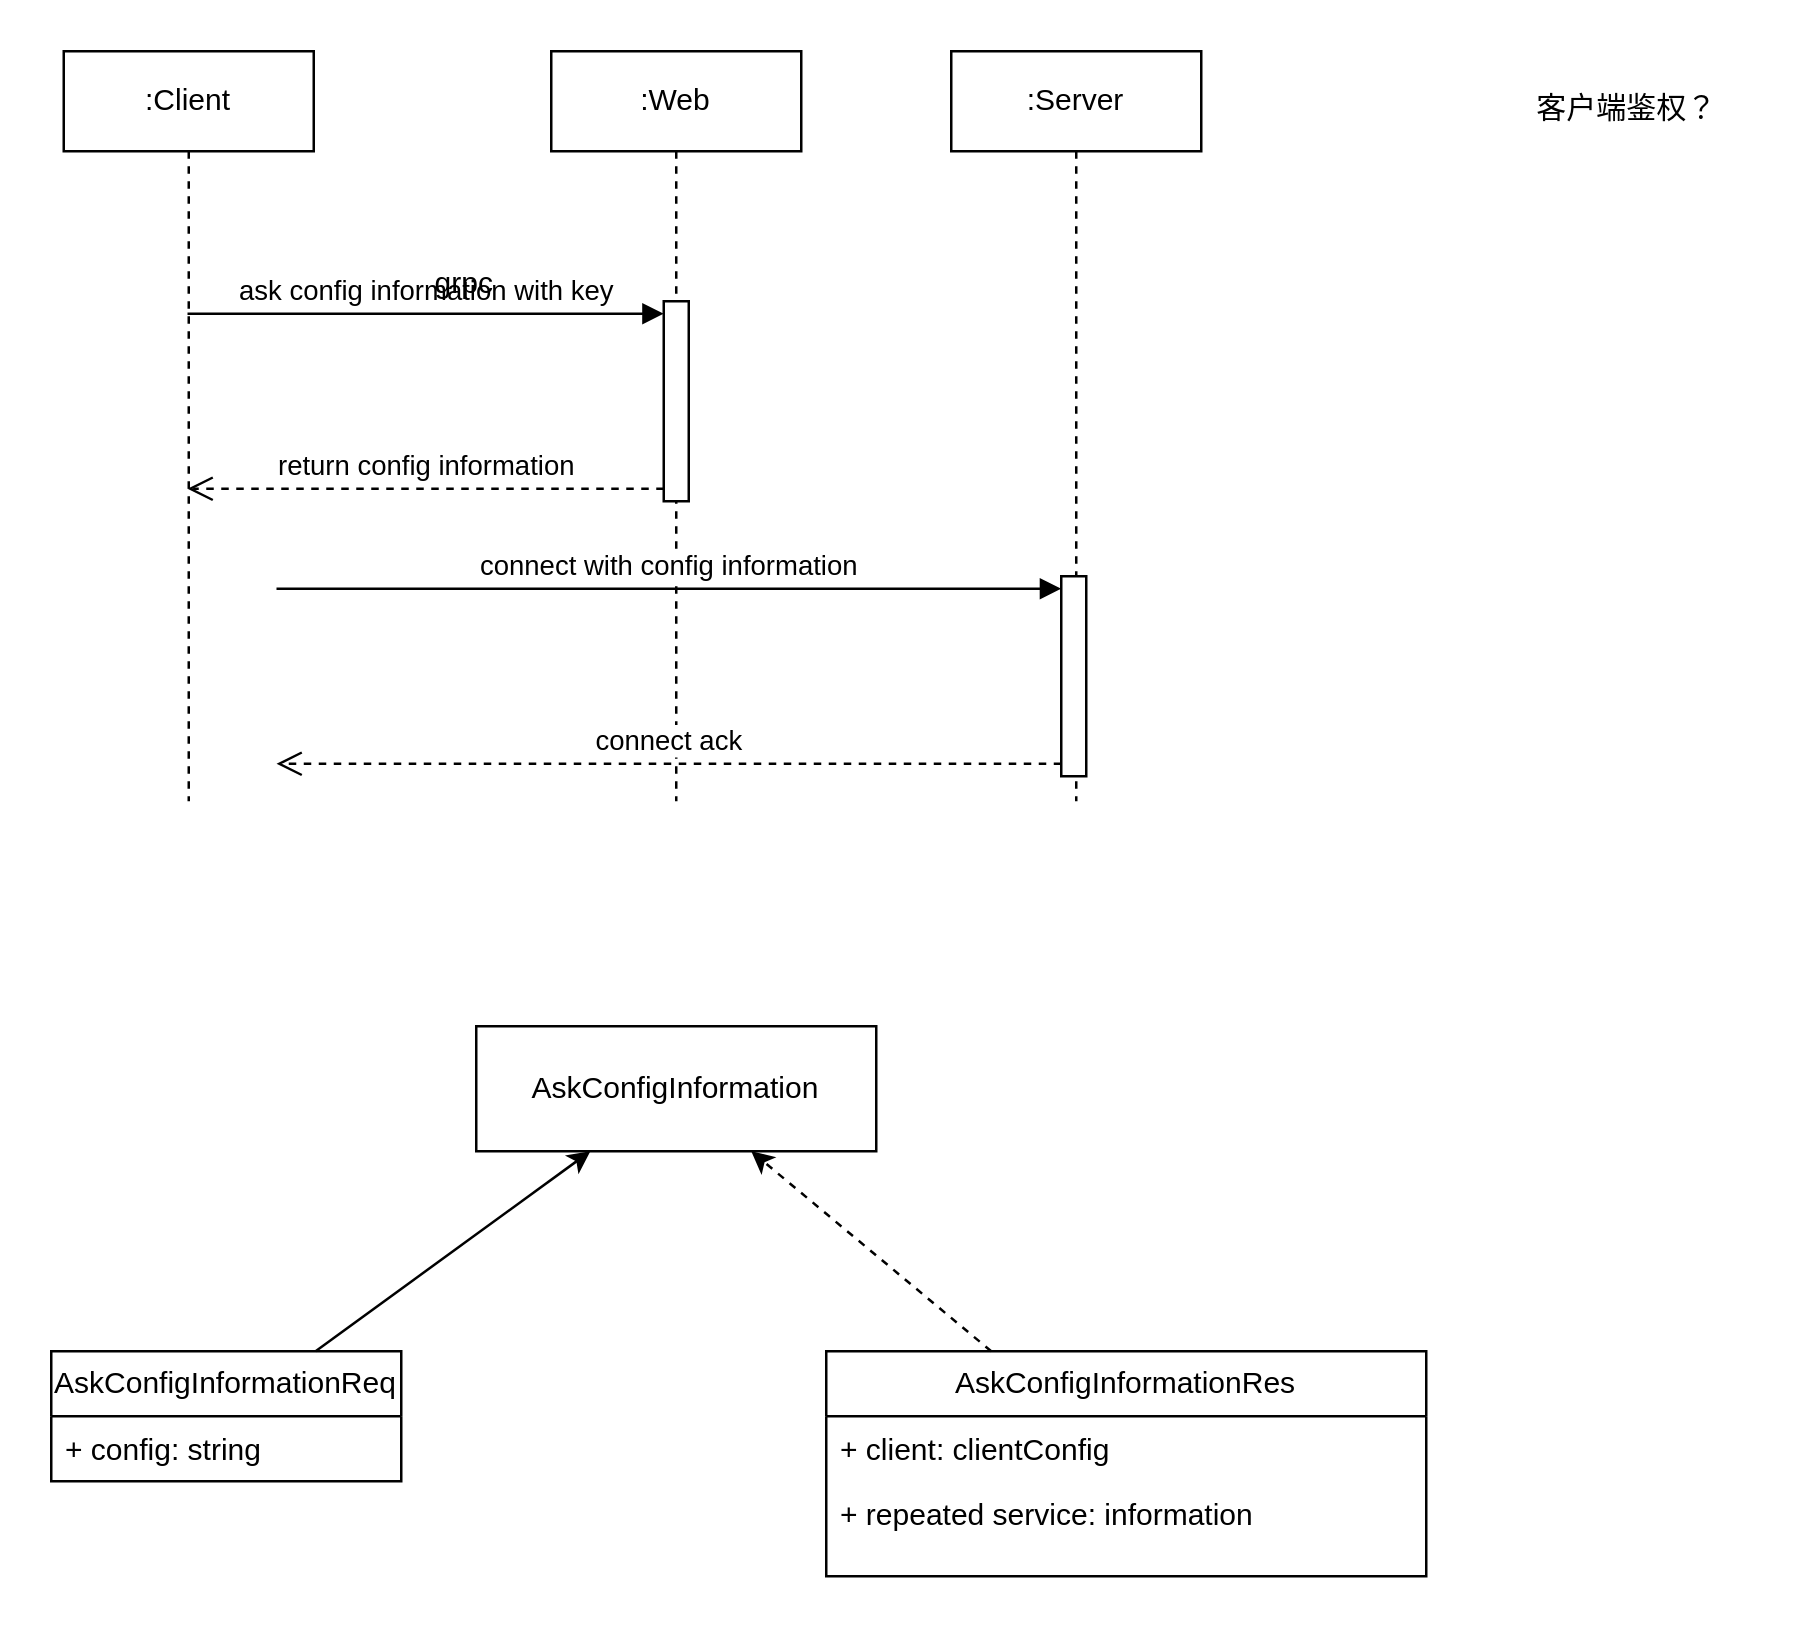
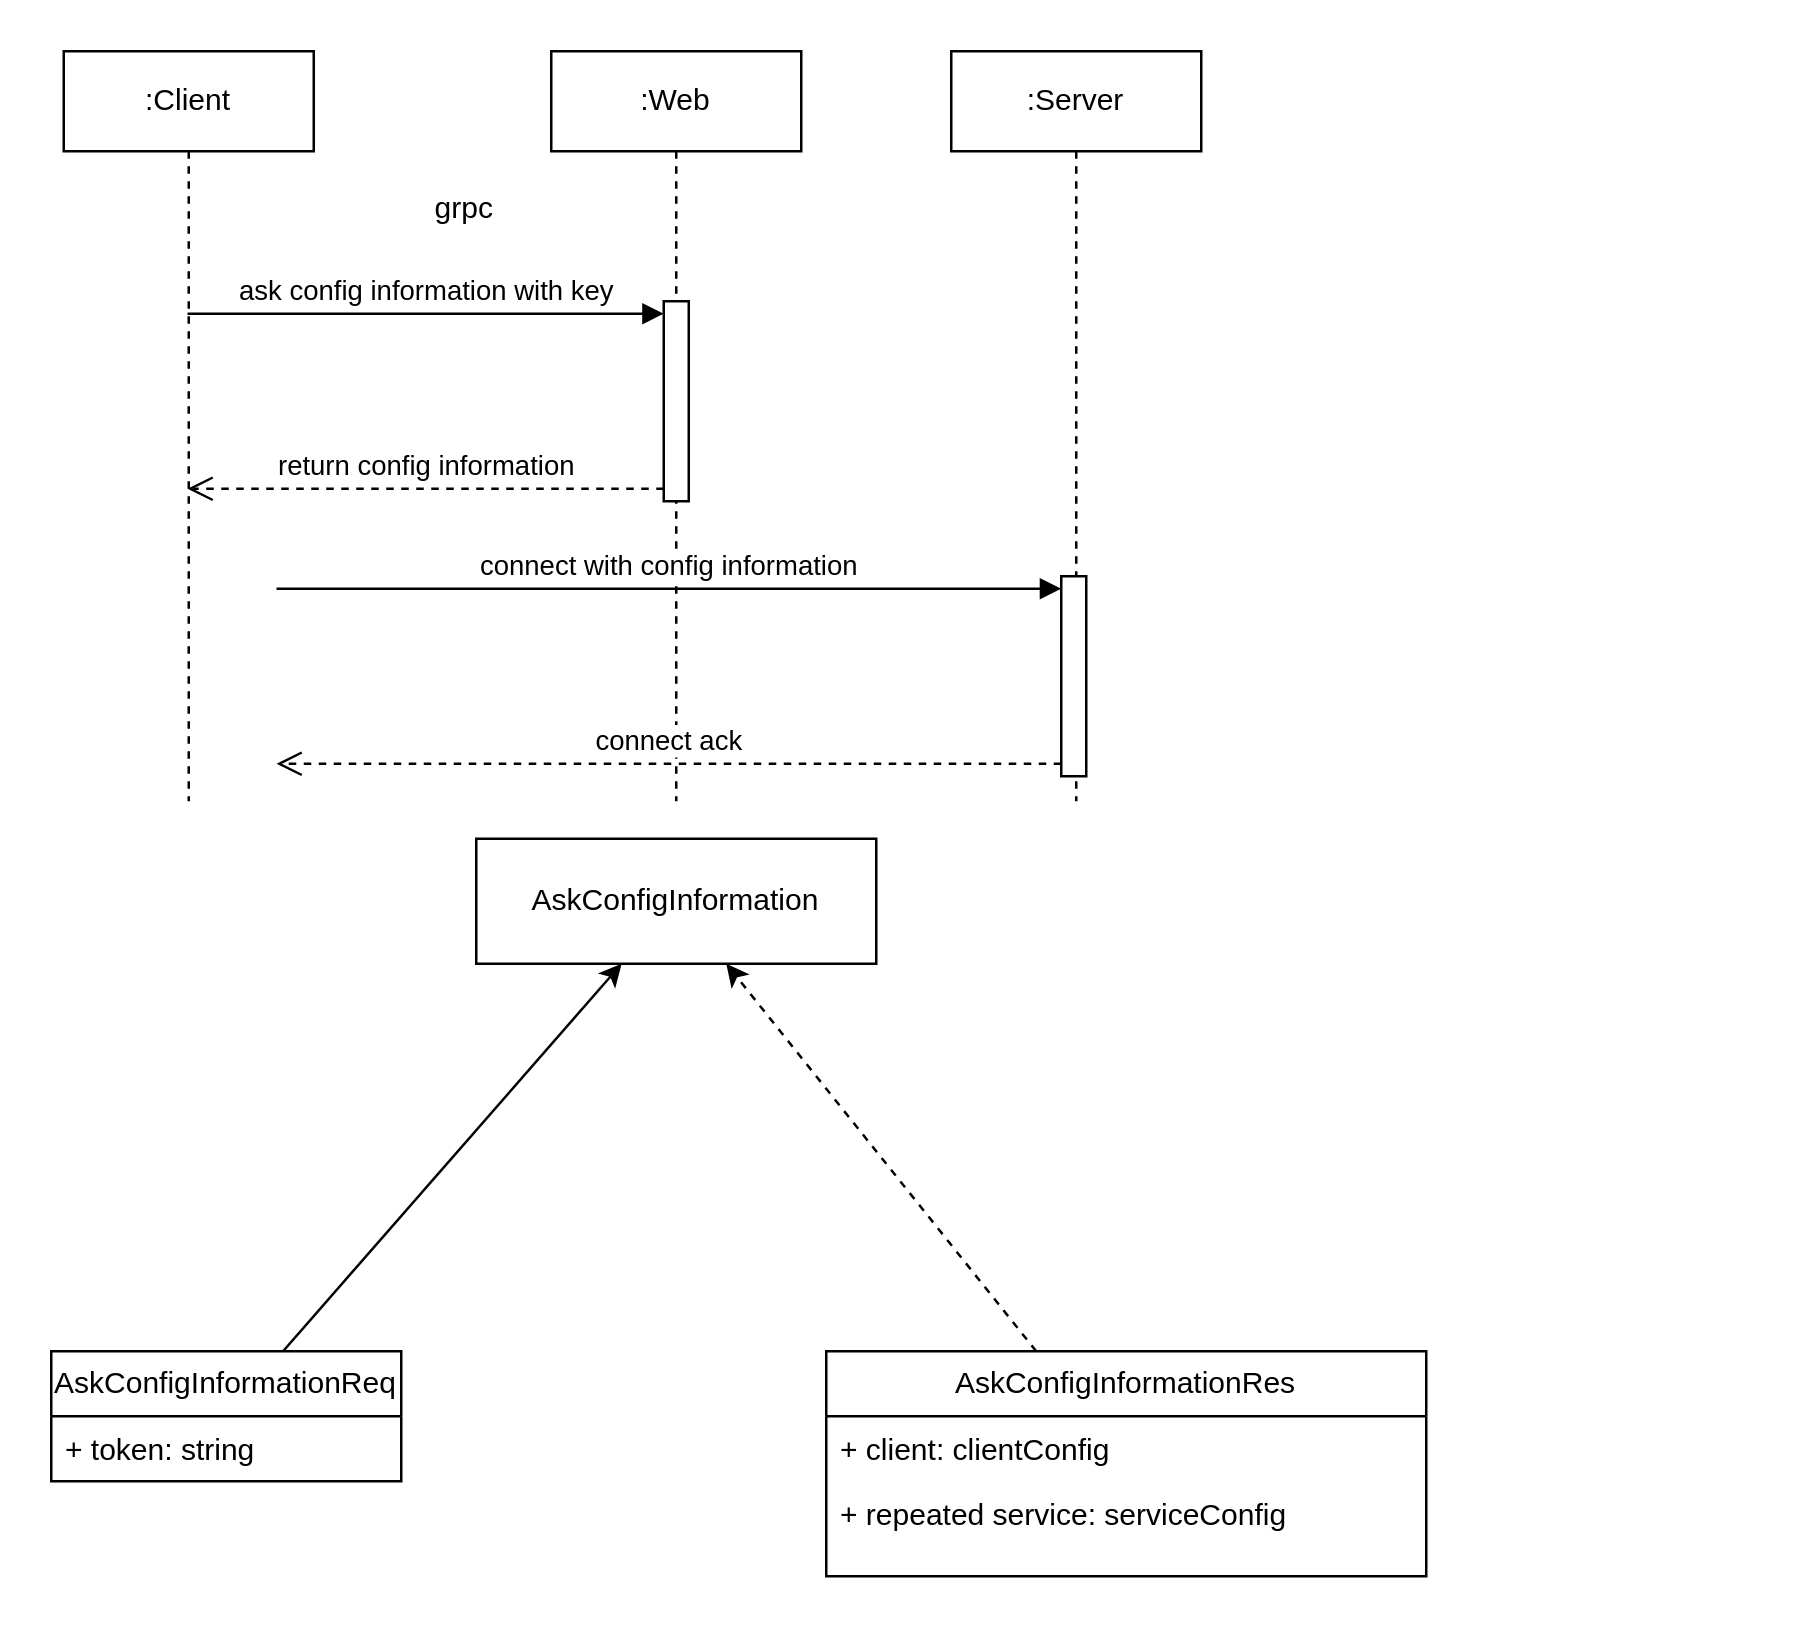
(1626, 109) -> none
(464, 284) -> (464, 209)
(676, 1089) -> (676, 901)
(181, 1452) -> (177, 1452)
(1074, 1517) -> (1091, 1517)
